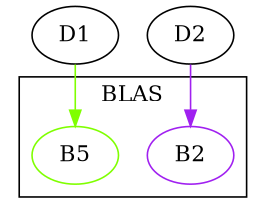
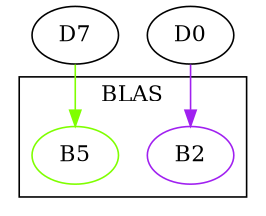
(75, 35) -> (75, 35)
(191, 35) -> (191, 35)
